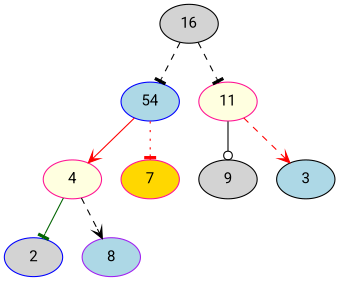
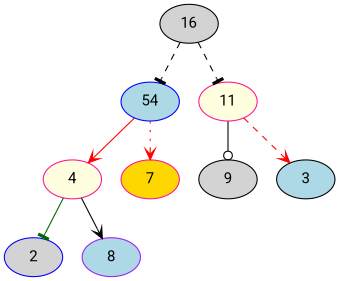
(150, 138) -> (150, 135)
(89, 213) -> (89, 213)
